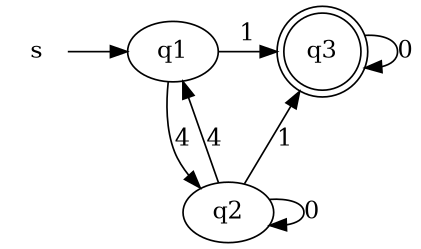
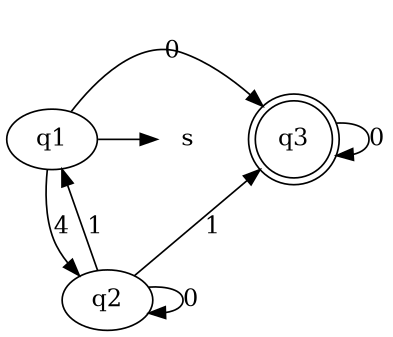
(248, 34) -> (173, 52)
(89, 52) -> (119, 139)
(215, 139) -> (96, 227)
